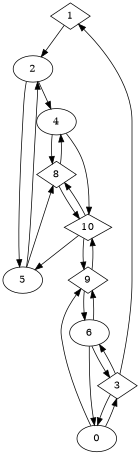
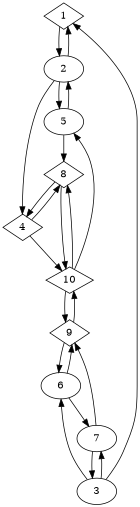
none -> (69, 45)
(56, 122) -> (23, 227)
(98, 359) -> none
(117, 386) -> (97, 491)
(97, 439) -> (97, 439)
